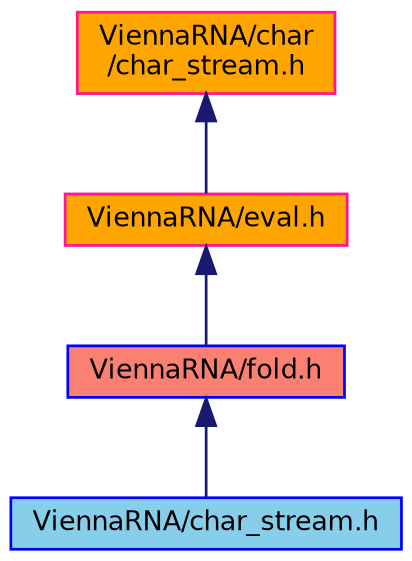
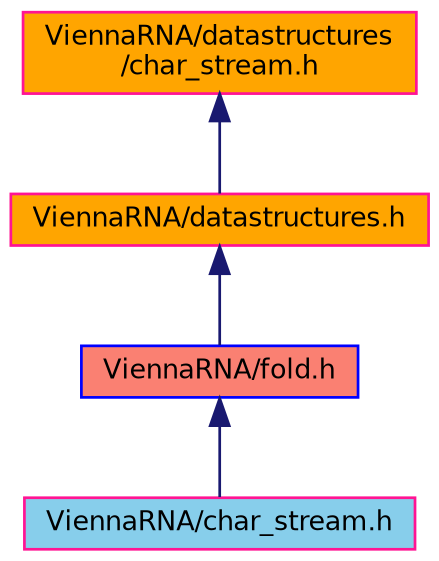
(206, 53) -> (220, 53)
(206, 220) -> (220, 220)
(206, 524) -> (220, 524)
